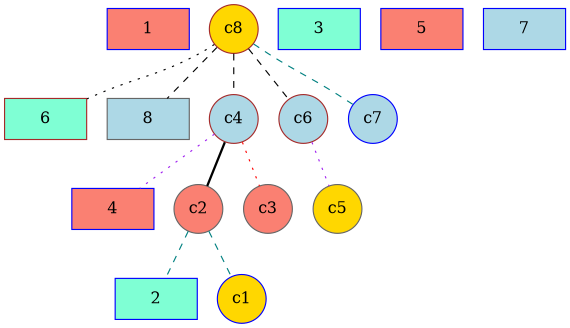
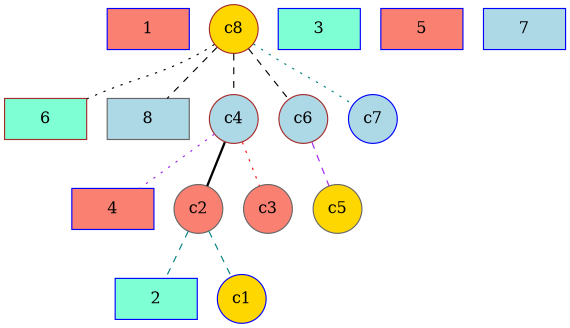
(303, 74) -> (303, 74)
(320, 164) -> (320, 164)
